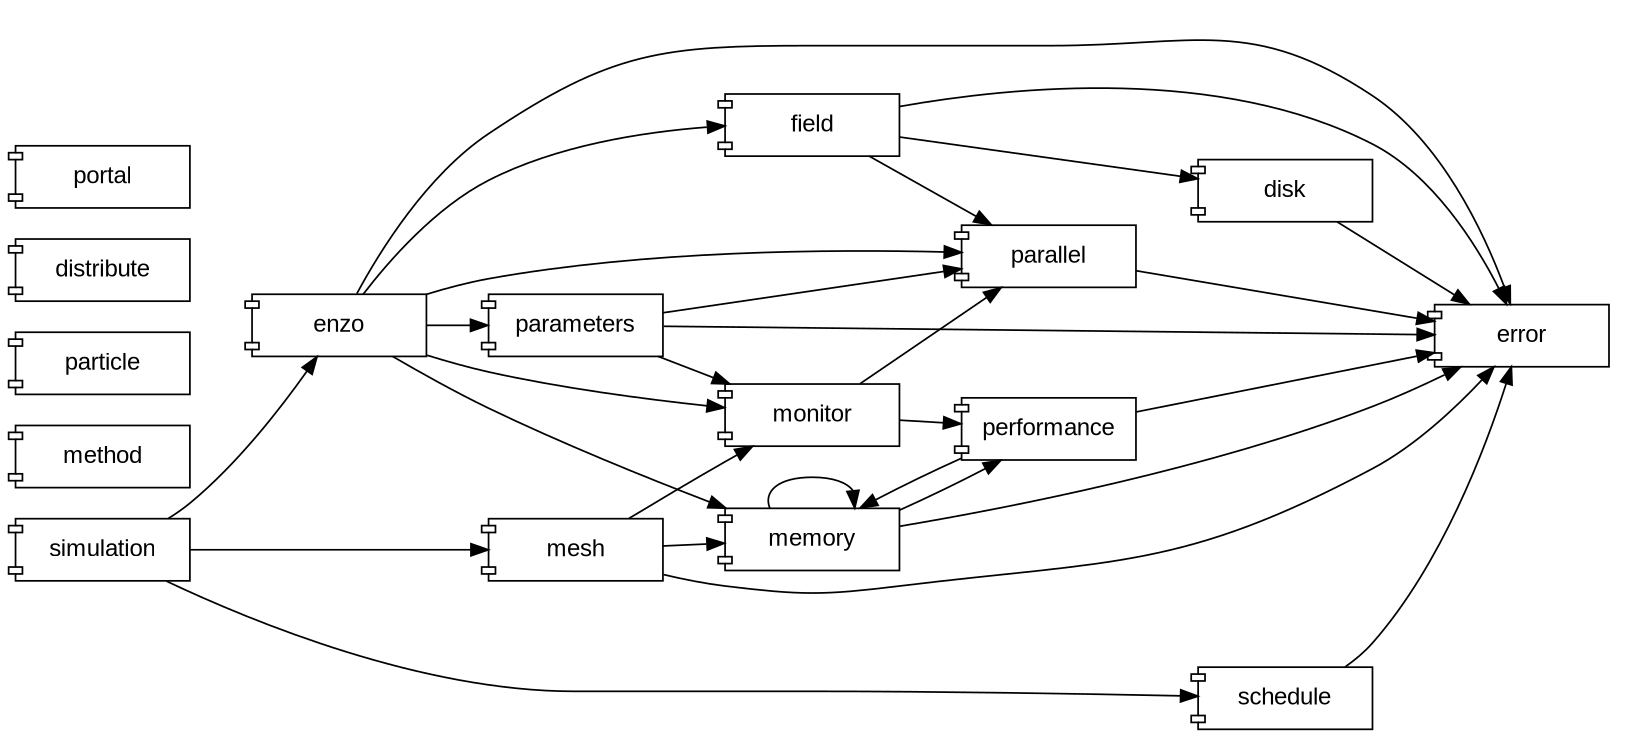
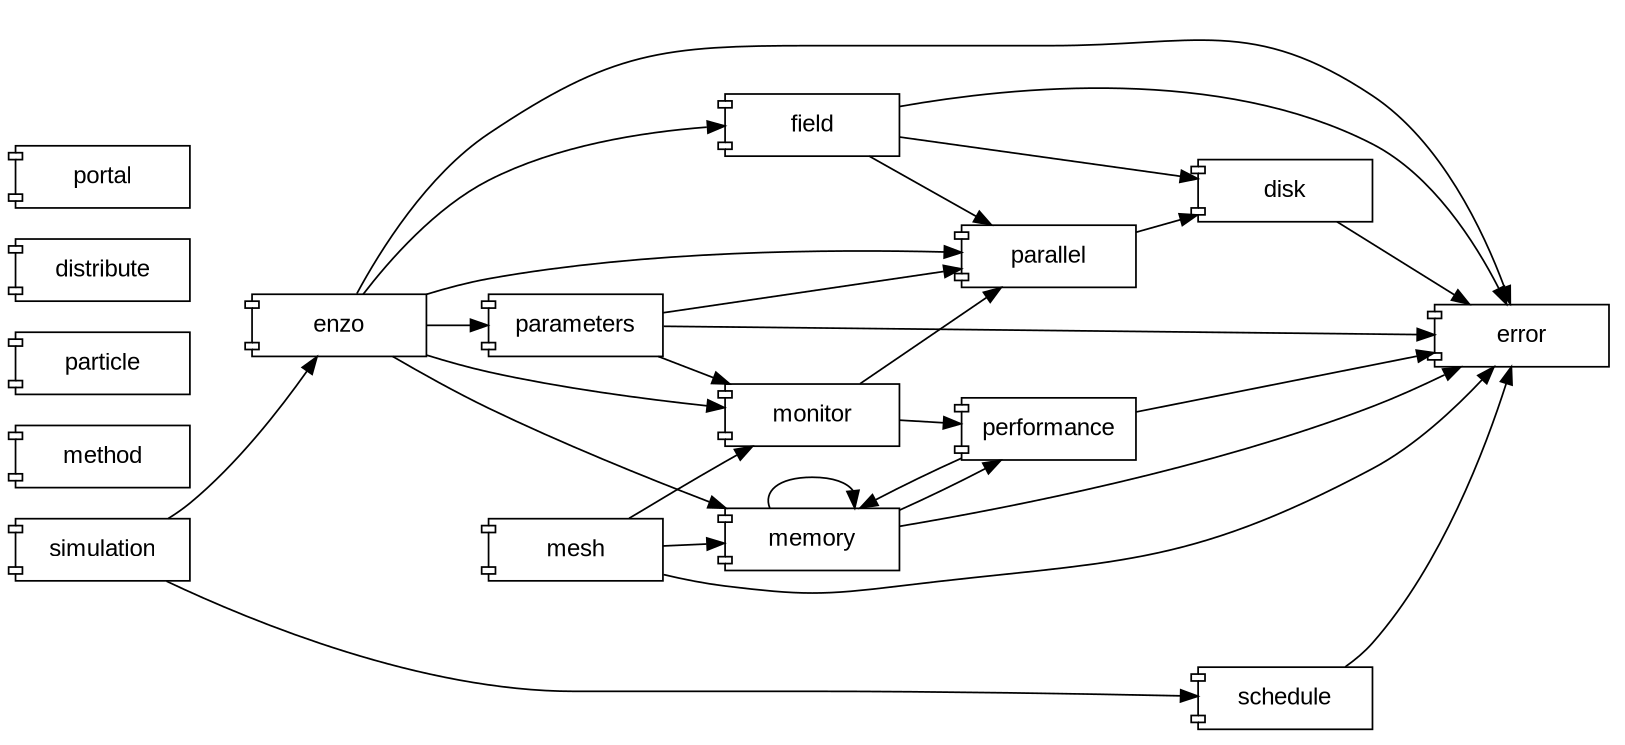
(1276, 294) -> (1158, 226)
(330, 550) -> none
